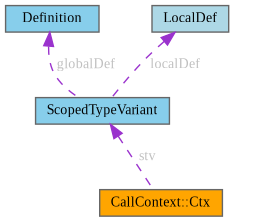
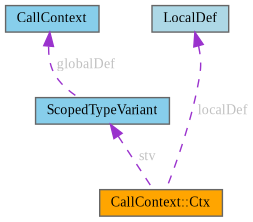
(52, 19) -> (52, 19)
(137, 68) -> (190, 119)
